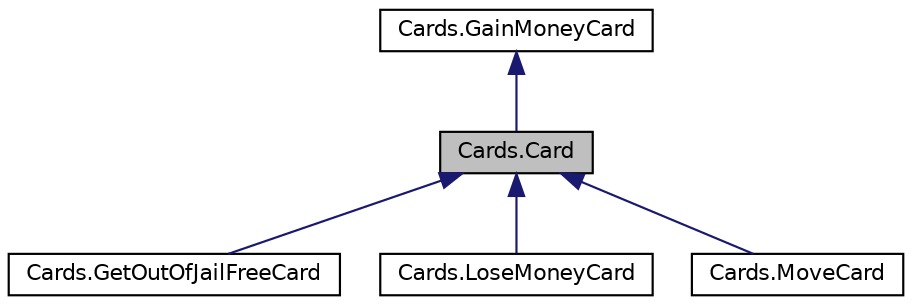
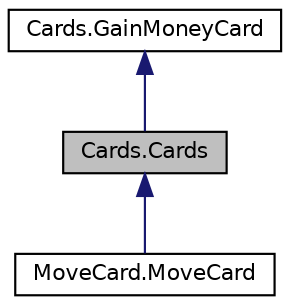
(516, 153) -> (145, 153)
(174, 275) -> none
(516, 275) -> none
(798, 275) -> (145, 275)
